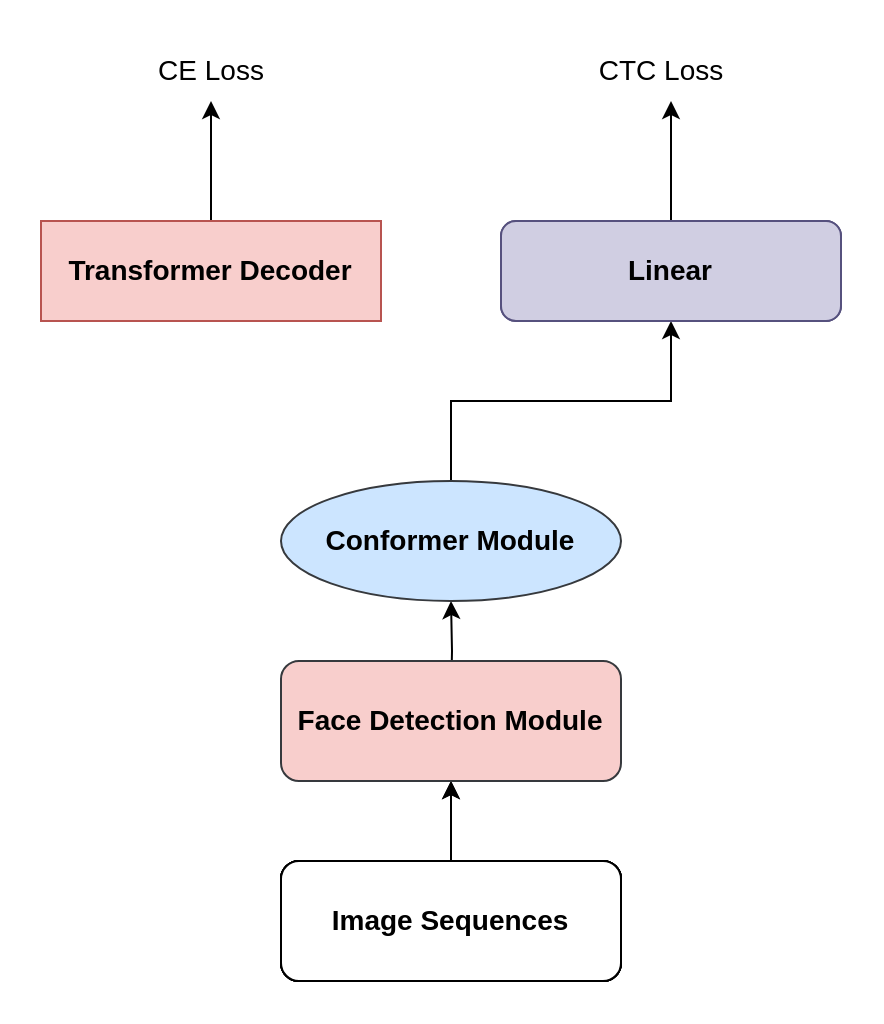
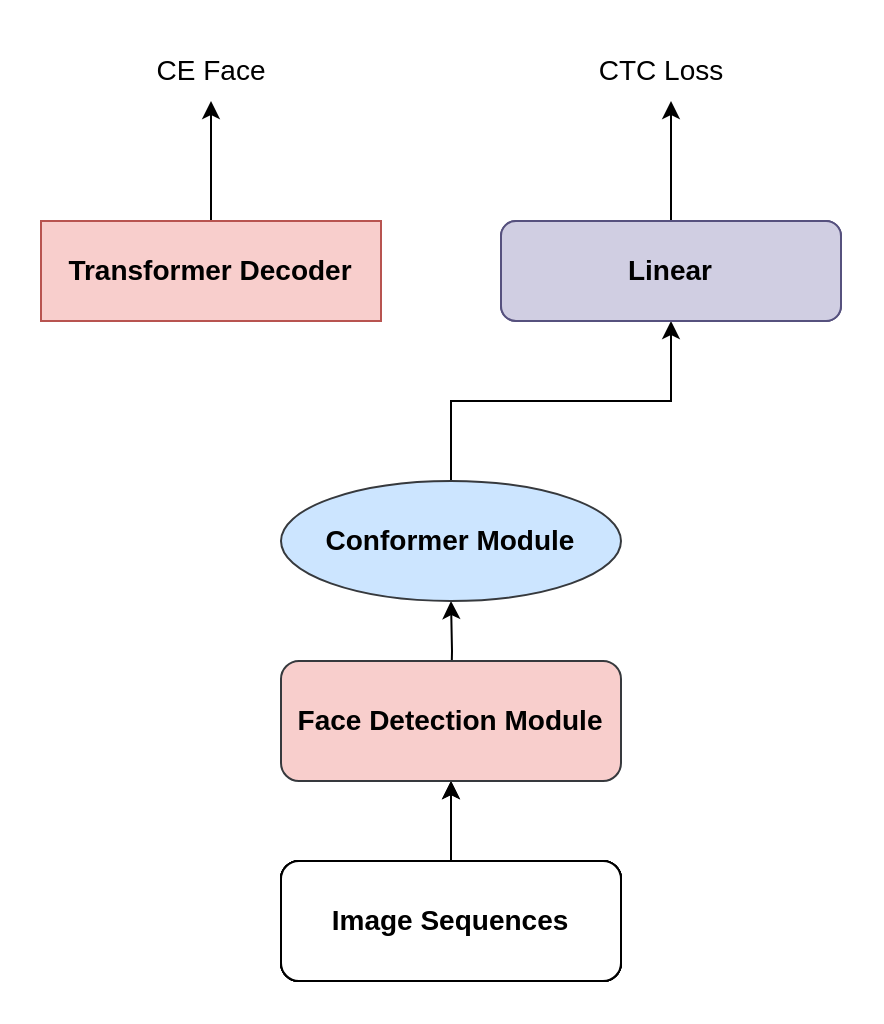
(212, 71) -> (212, 71)
